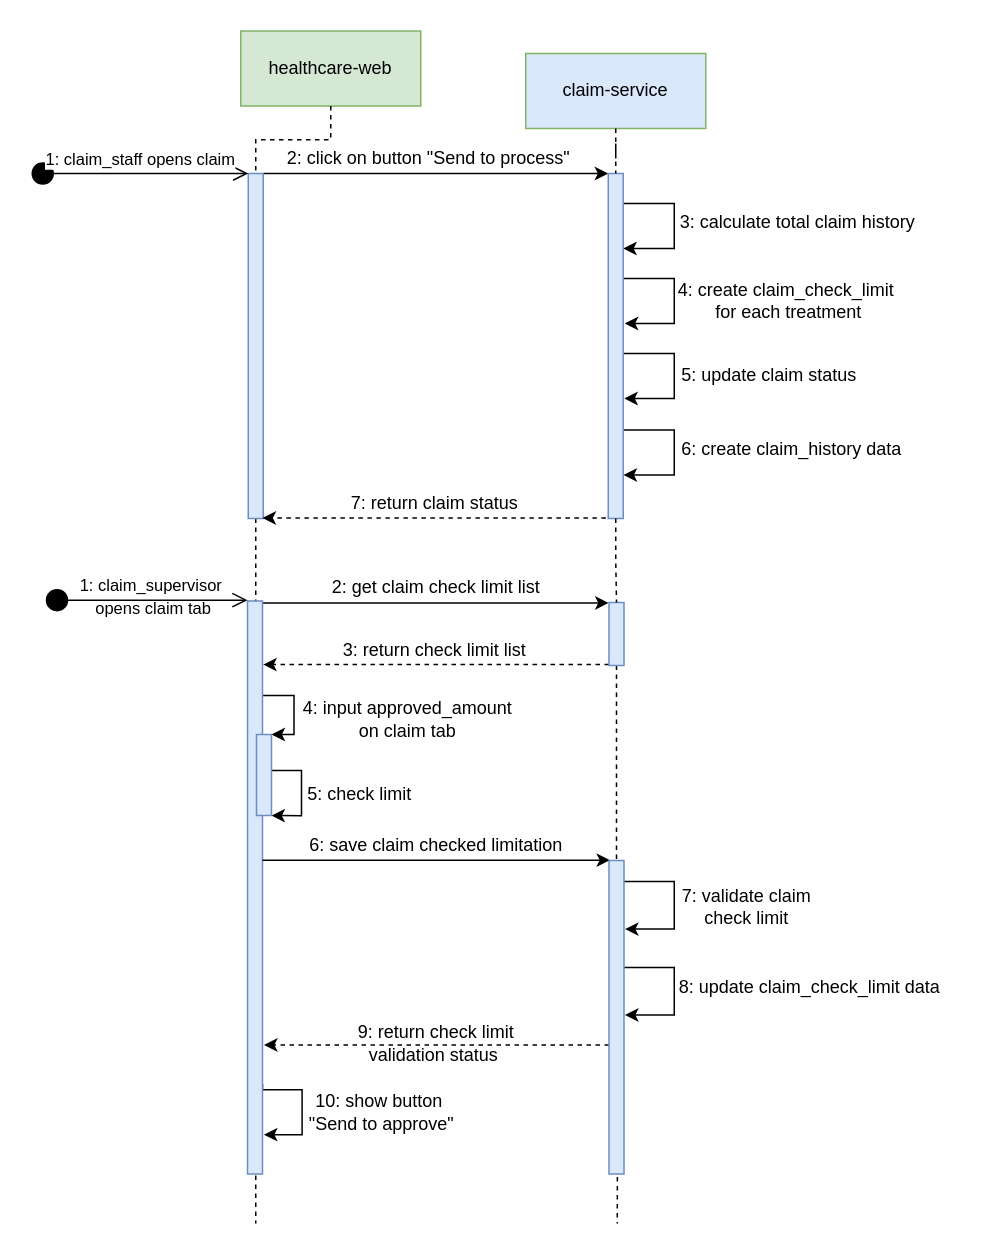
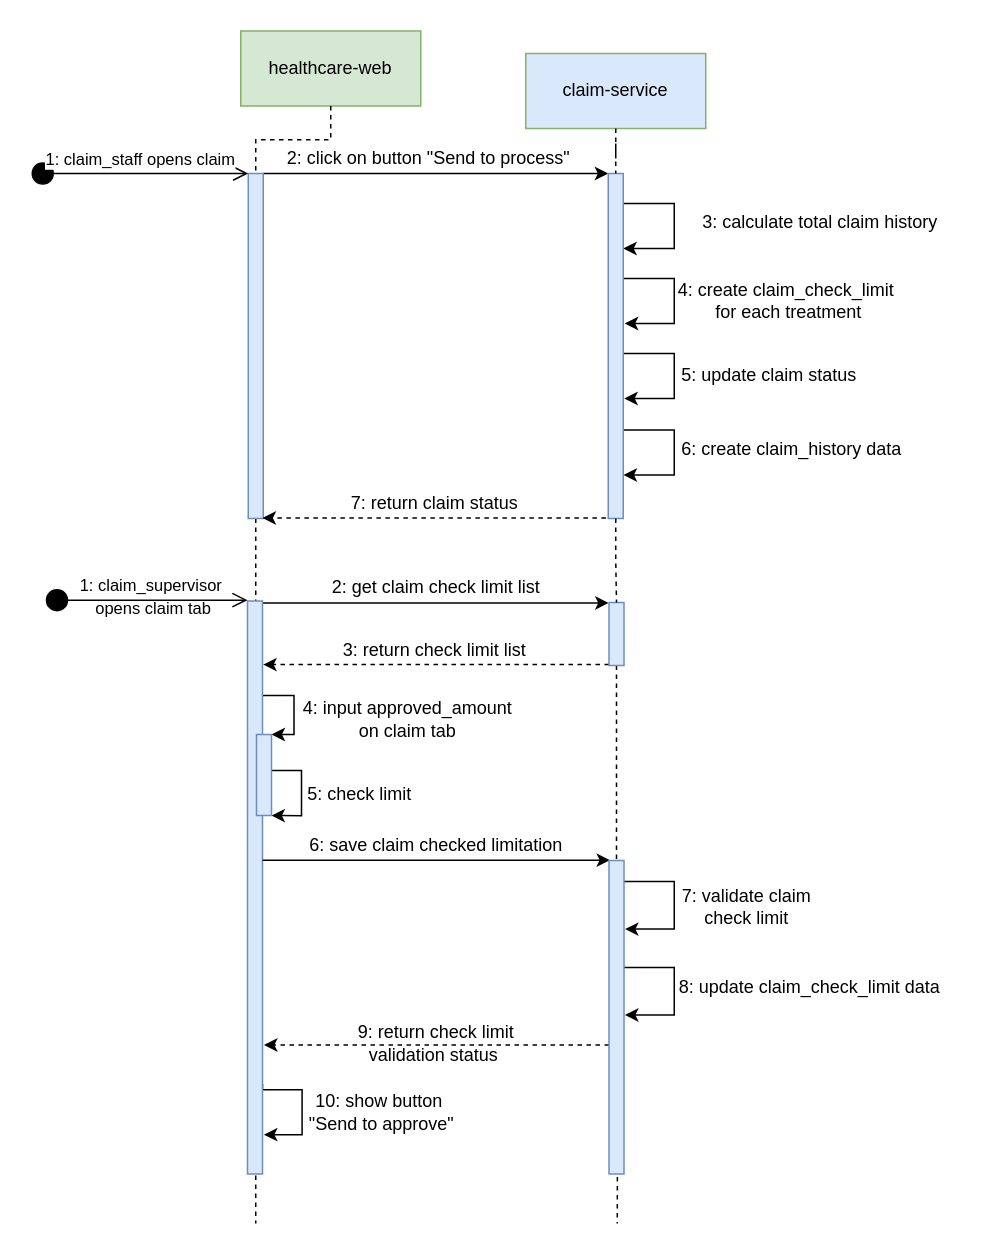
(797, 223) -> (820, 223)
